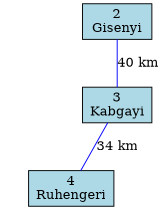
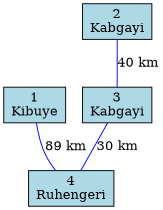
(117, 22) -> (117, 22)
none -> (35, 105)
(118, 147) -> (118, 147)
